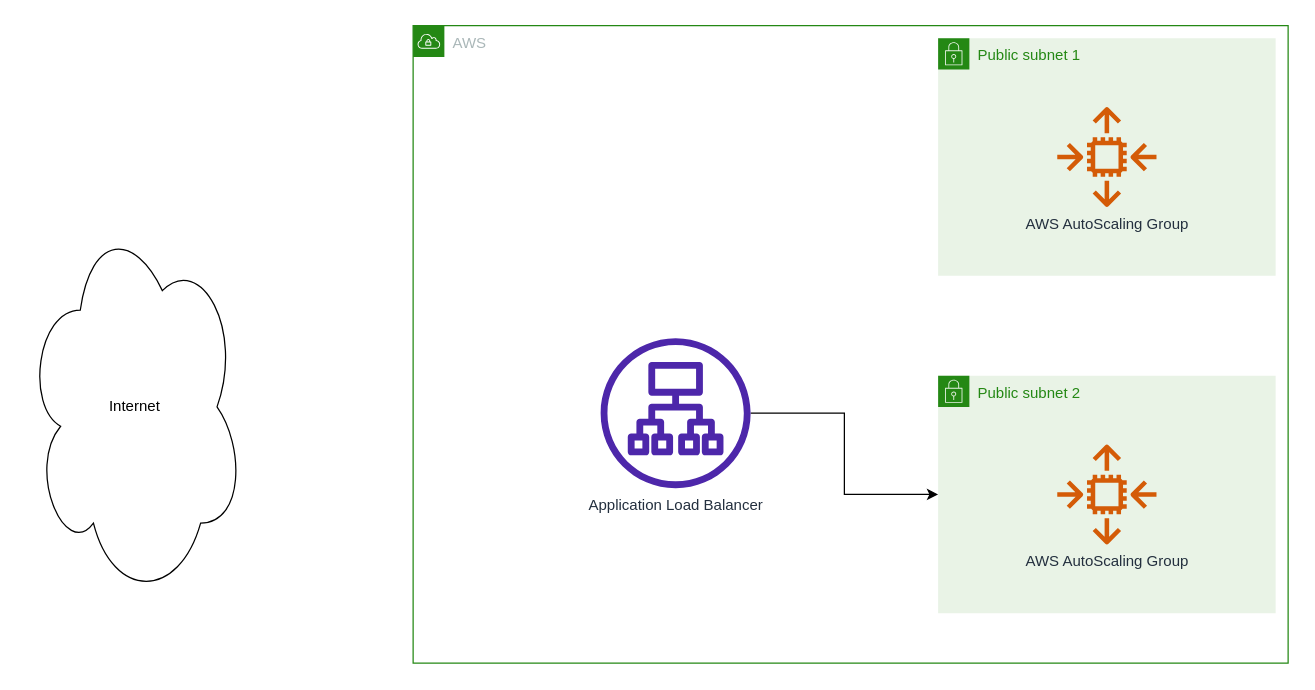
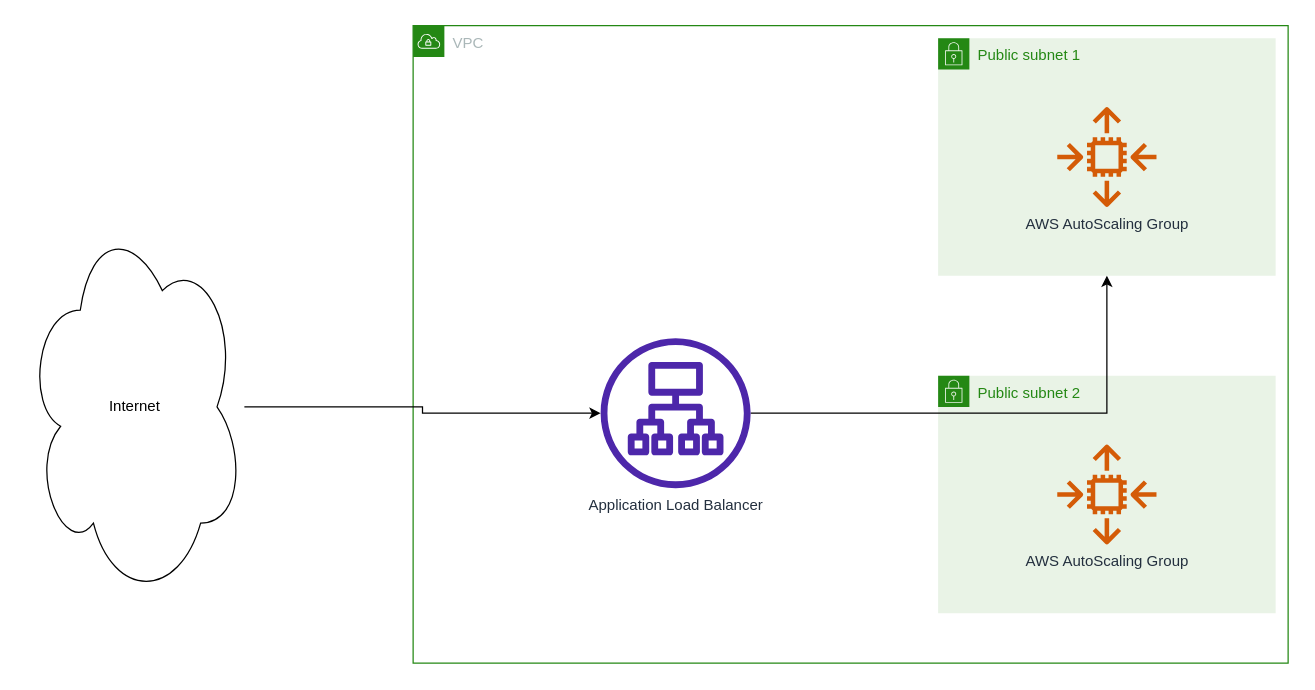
(466, 43) -> (466, 43)
none -> (421, 407)
none -> (1041, 413)
(847, 494) -> none
